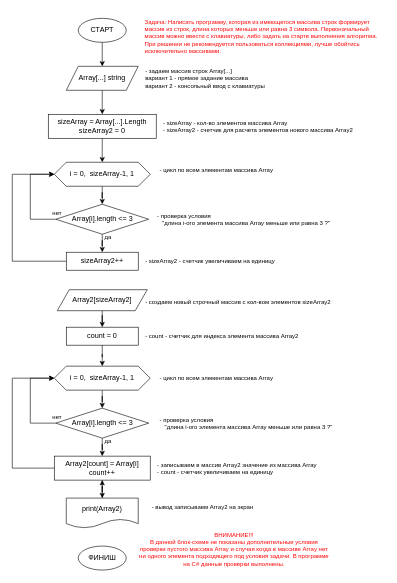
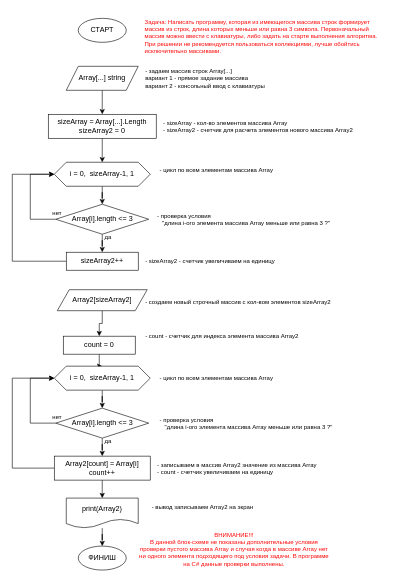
(102, 60) -> none
(102, 336) -> (99, 345)
(102, 497) -> (102, 537)
